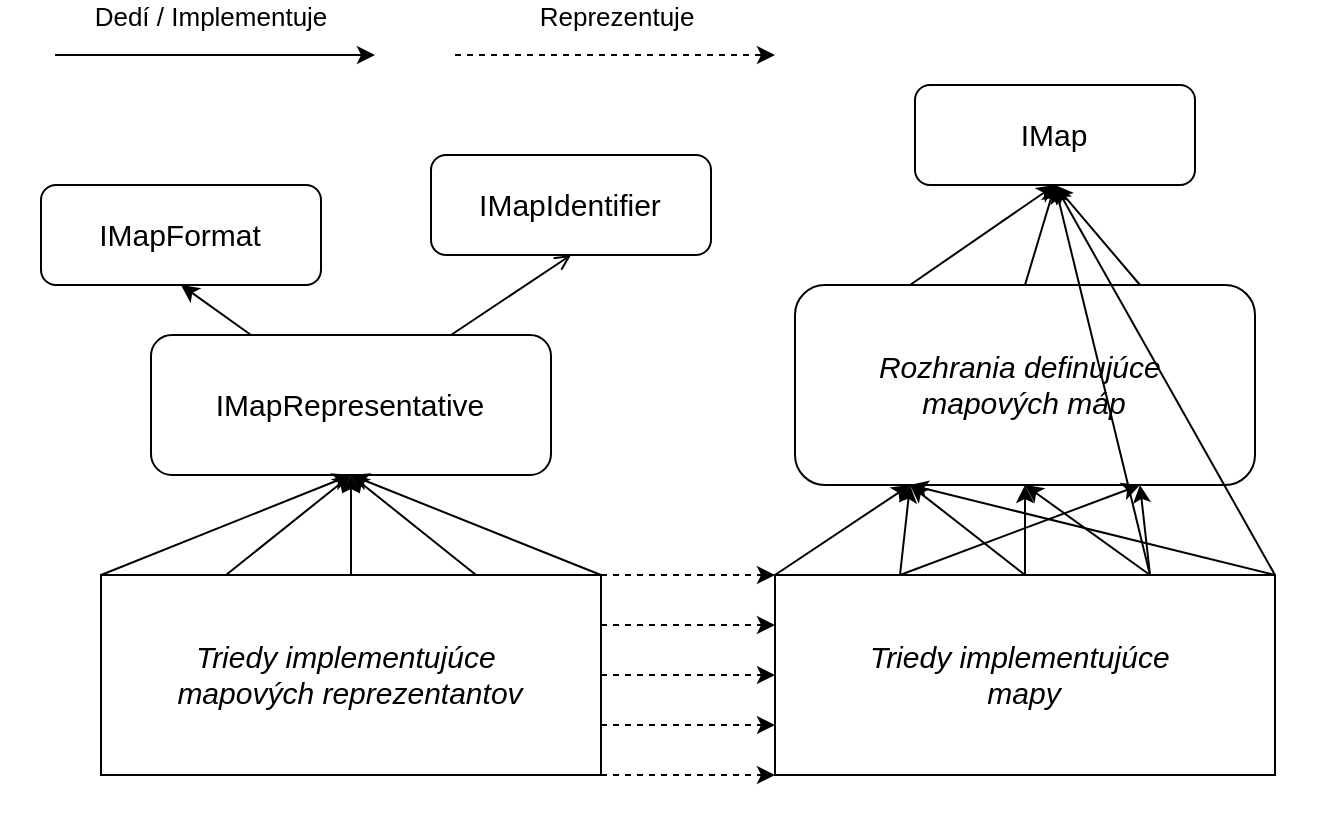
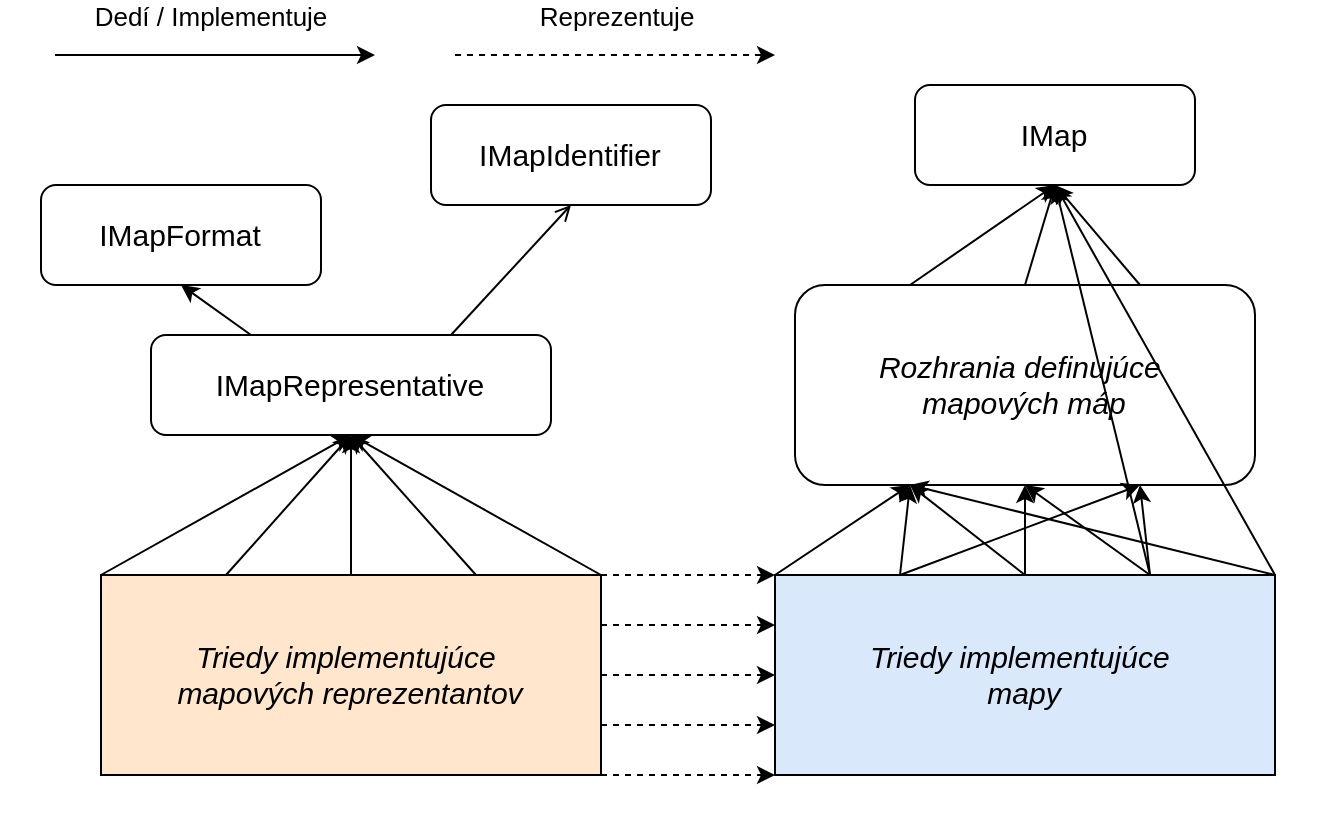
(571, 205) -> (571, 155)
(351, 405) -> (351, 385)
(351, 675) -> (351, 675)
(1025, 675) -> (1025, 675)
